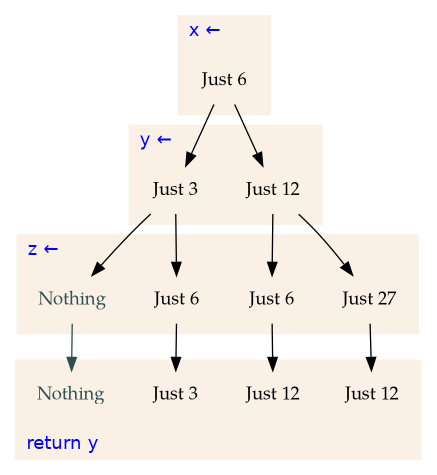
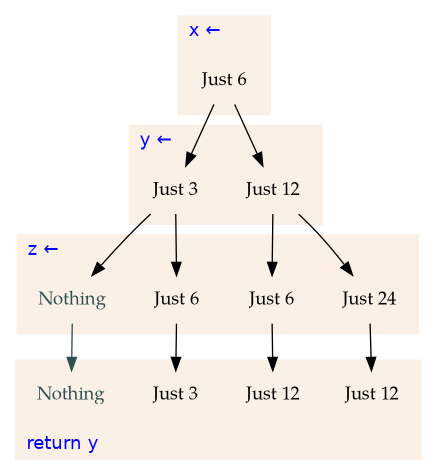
(369, 300) -> (369, 300)
